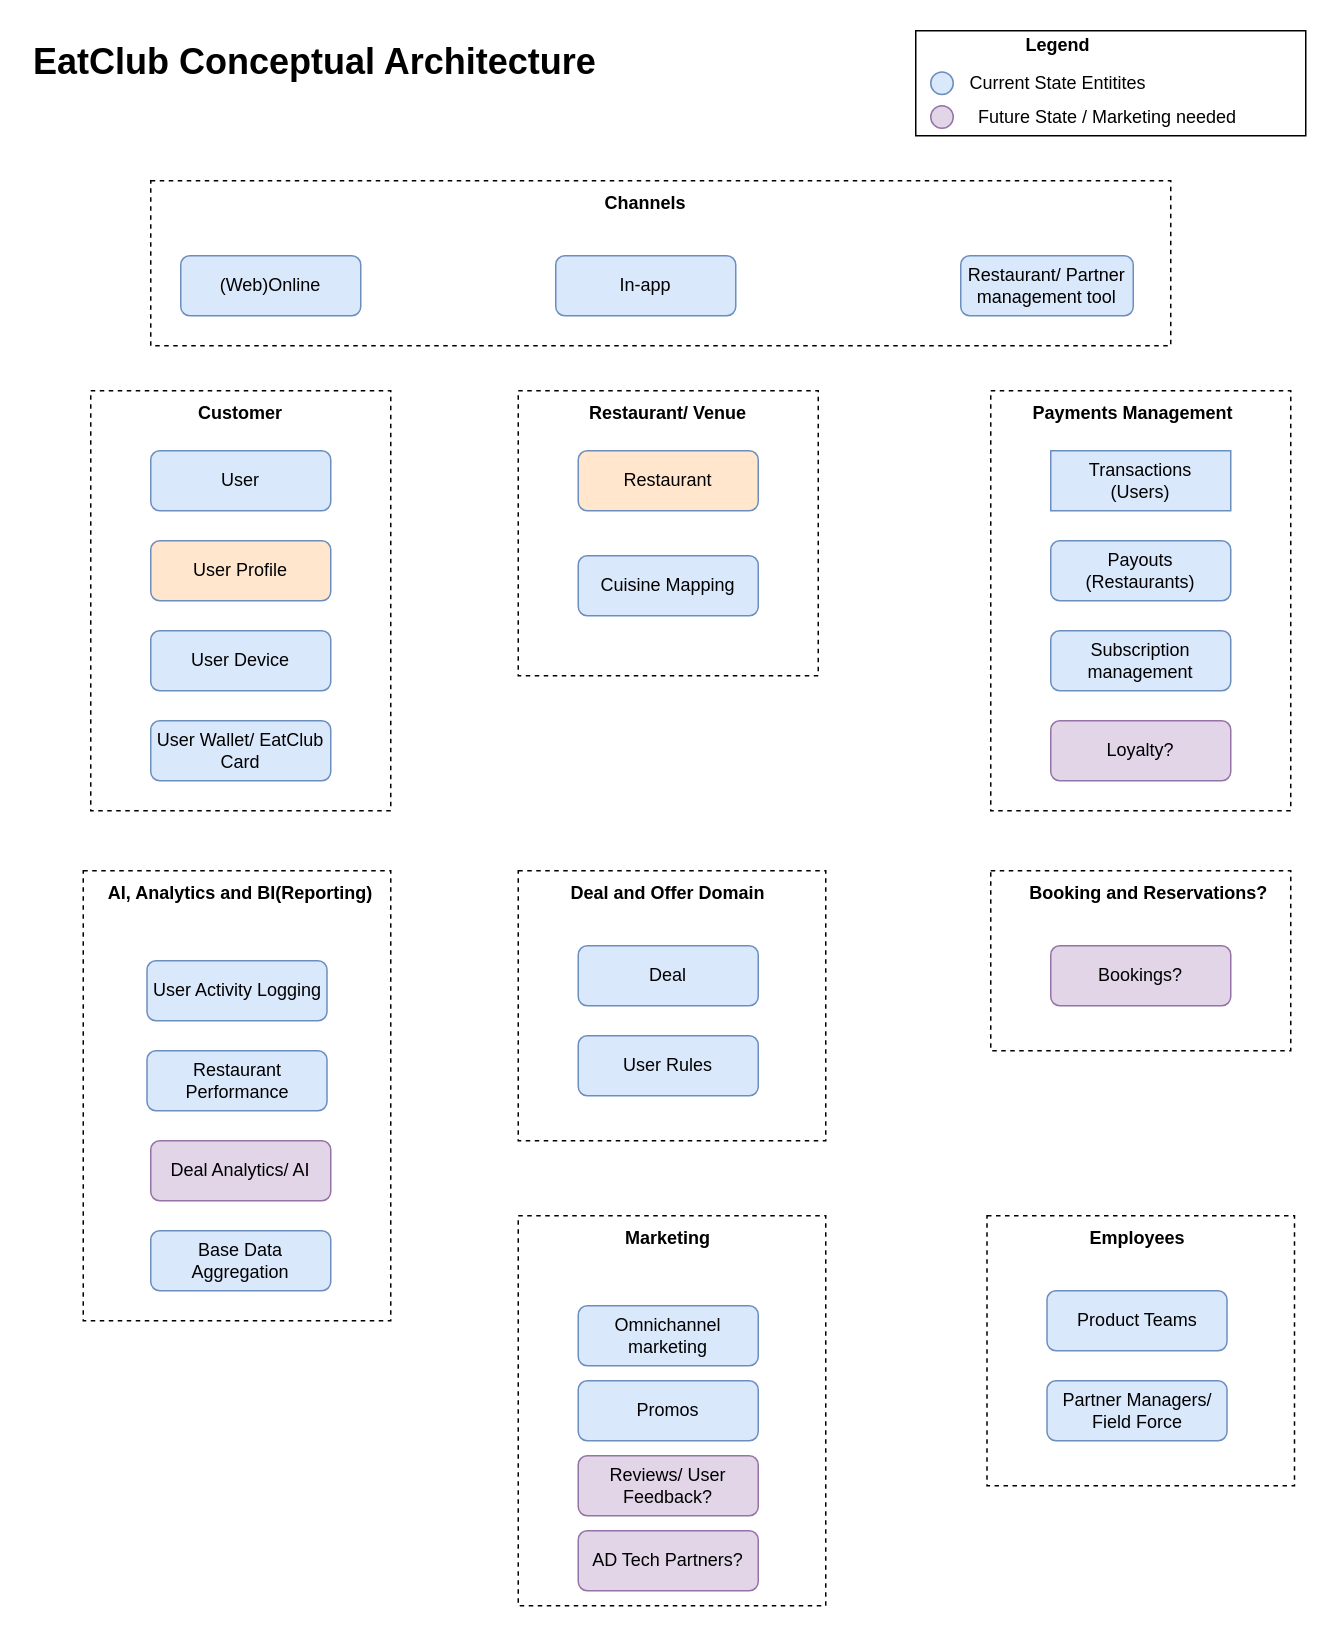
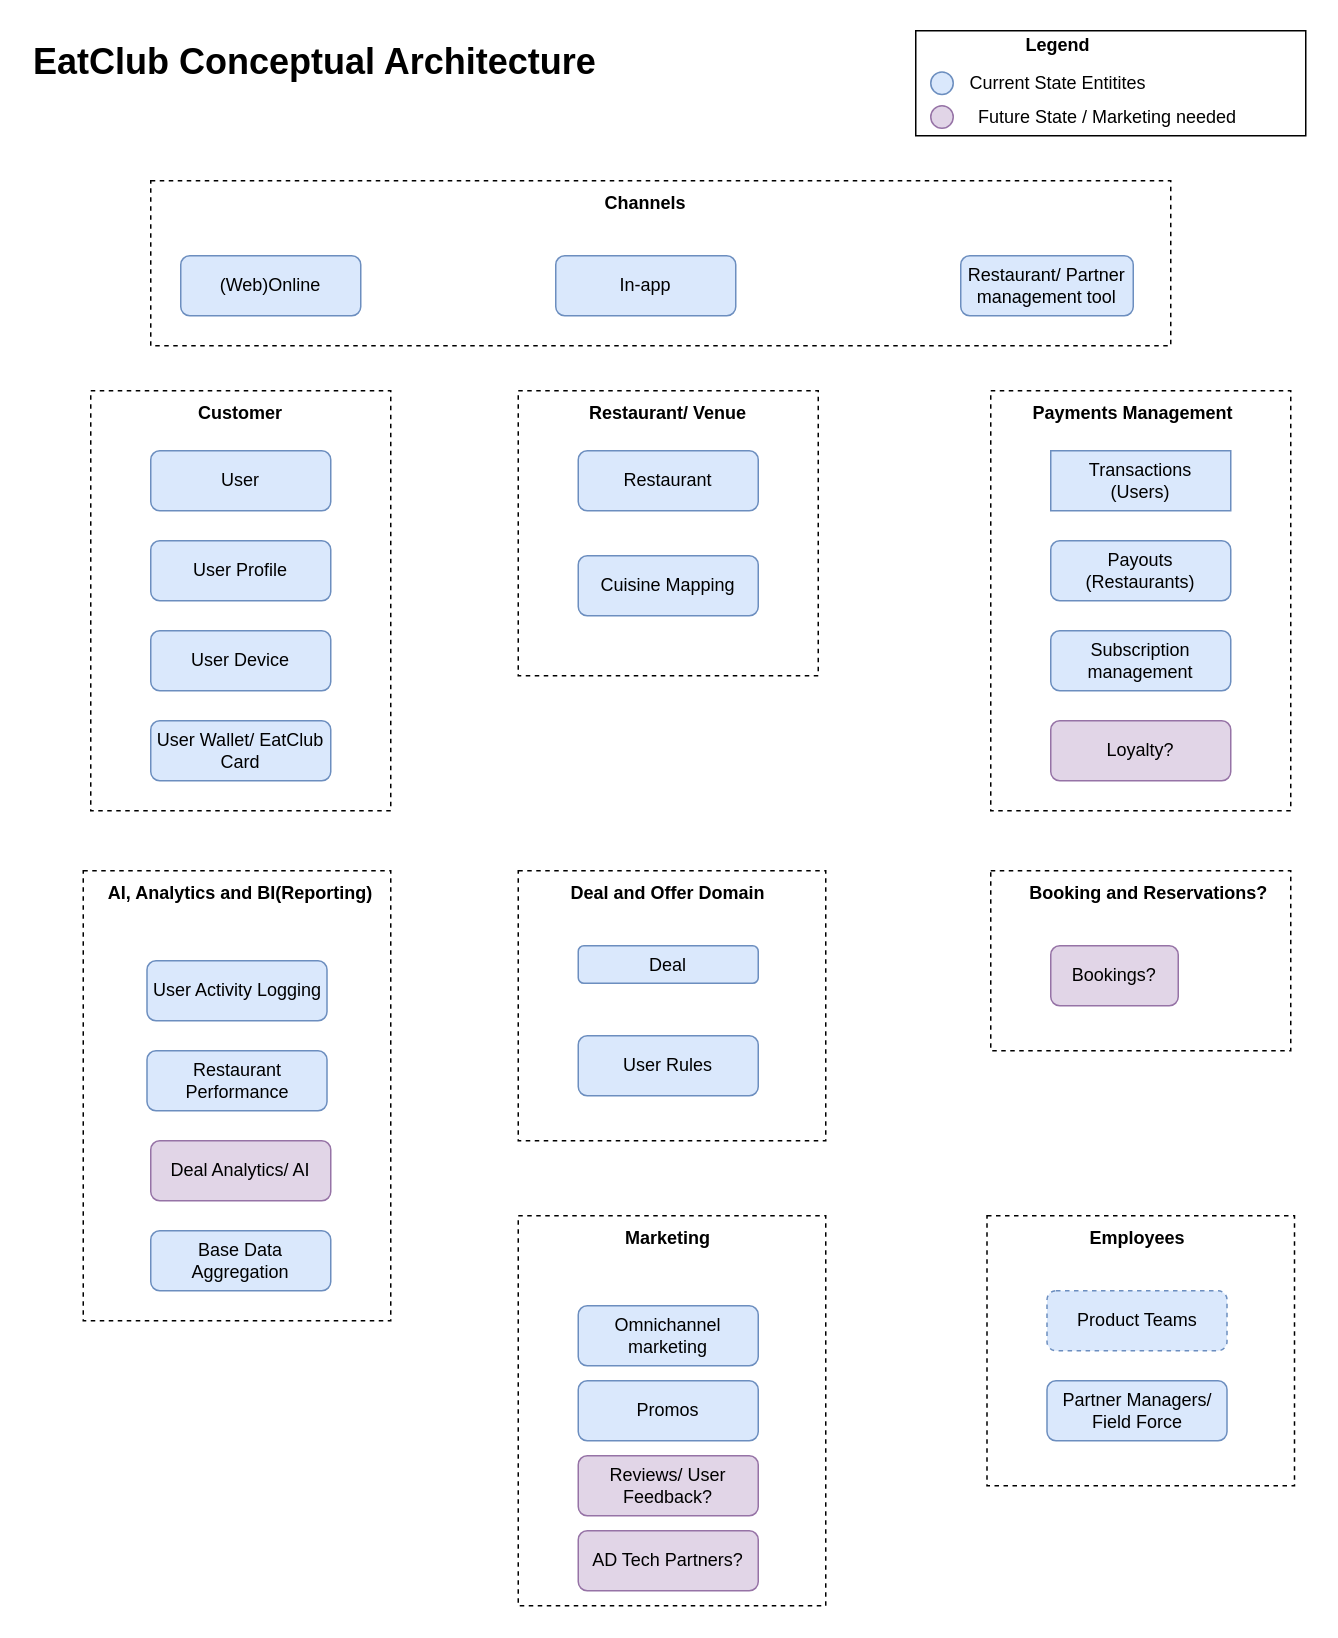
(668, 481) -> (668, 481)
(241, 571) -> (241, 571)
(668, 976) -> (668, 965)
(1141, 976) -> (1115, 976)
(1137, 1321) -> (1137, 1321)
